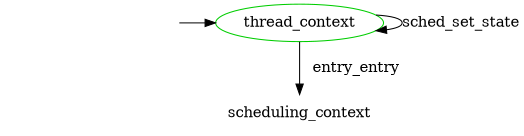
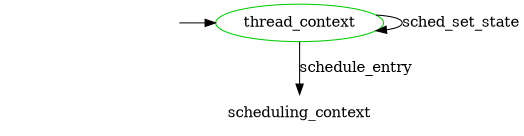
(356, 68) -> (356, 68)
